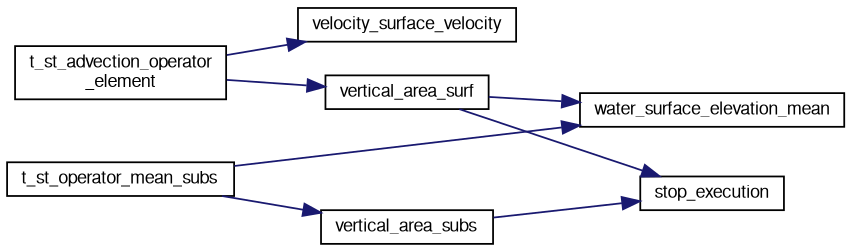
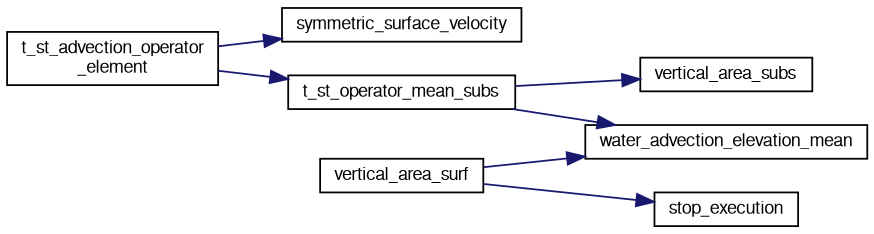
(407, 25) -> (402, 25)
(267, 83) -> (244, 74)
(712, 110) -> (726, 142)
(558, 210) -> none
